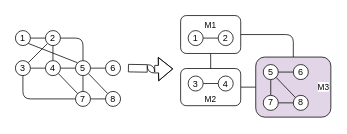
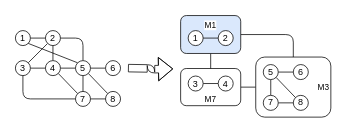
(210, 34) -> (210, 34)
(293, 87) -> (293, 87)
(210, 98) -> (210, 98)
